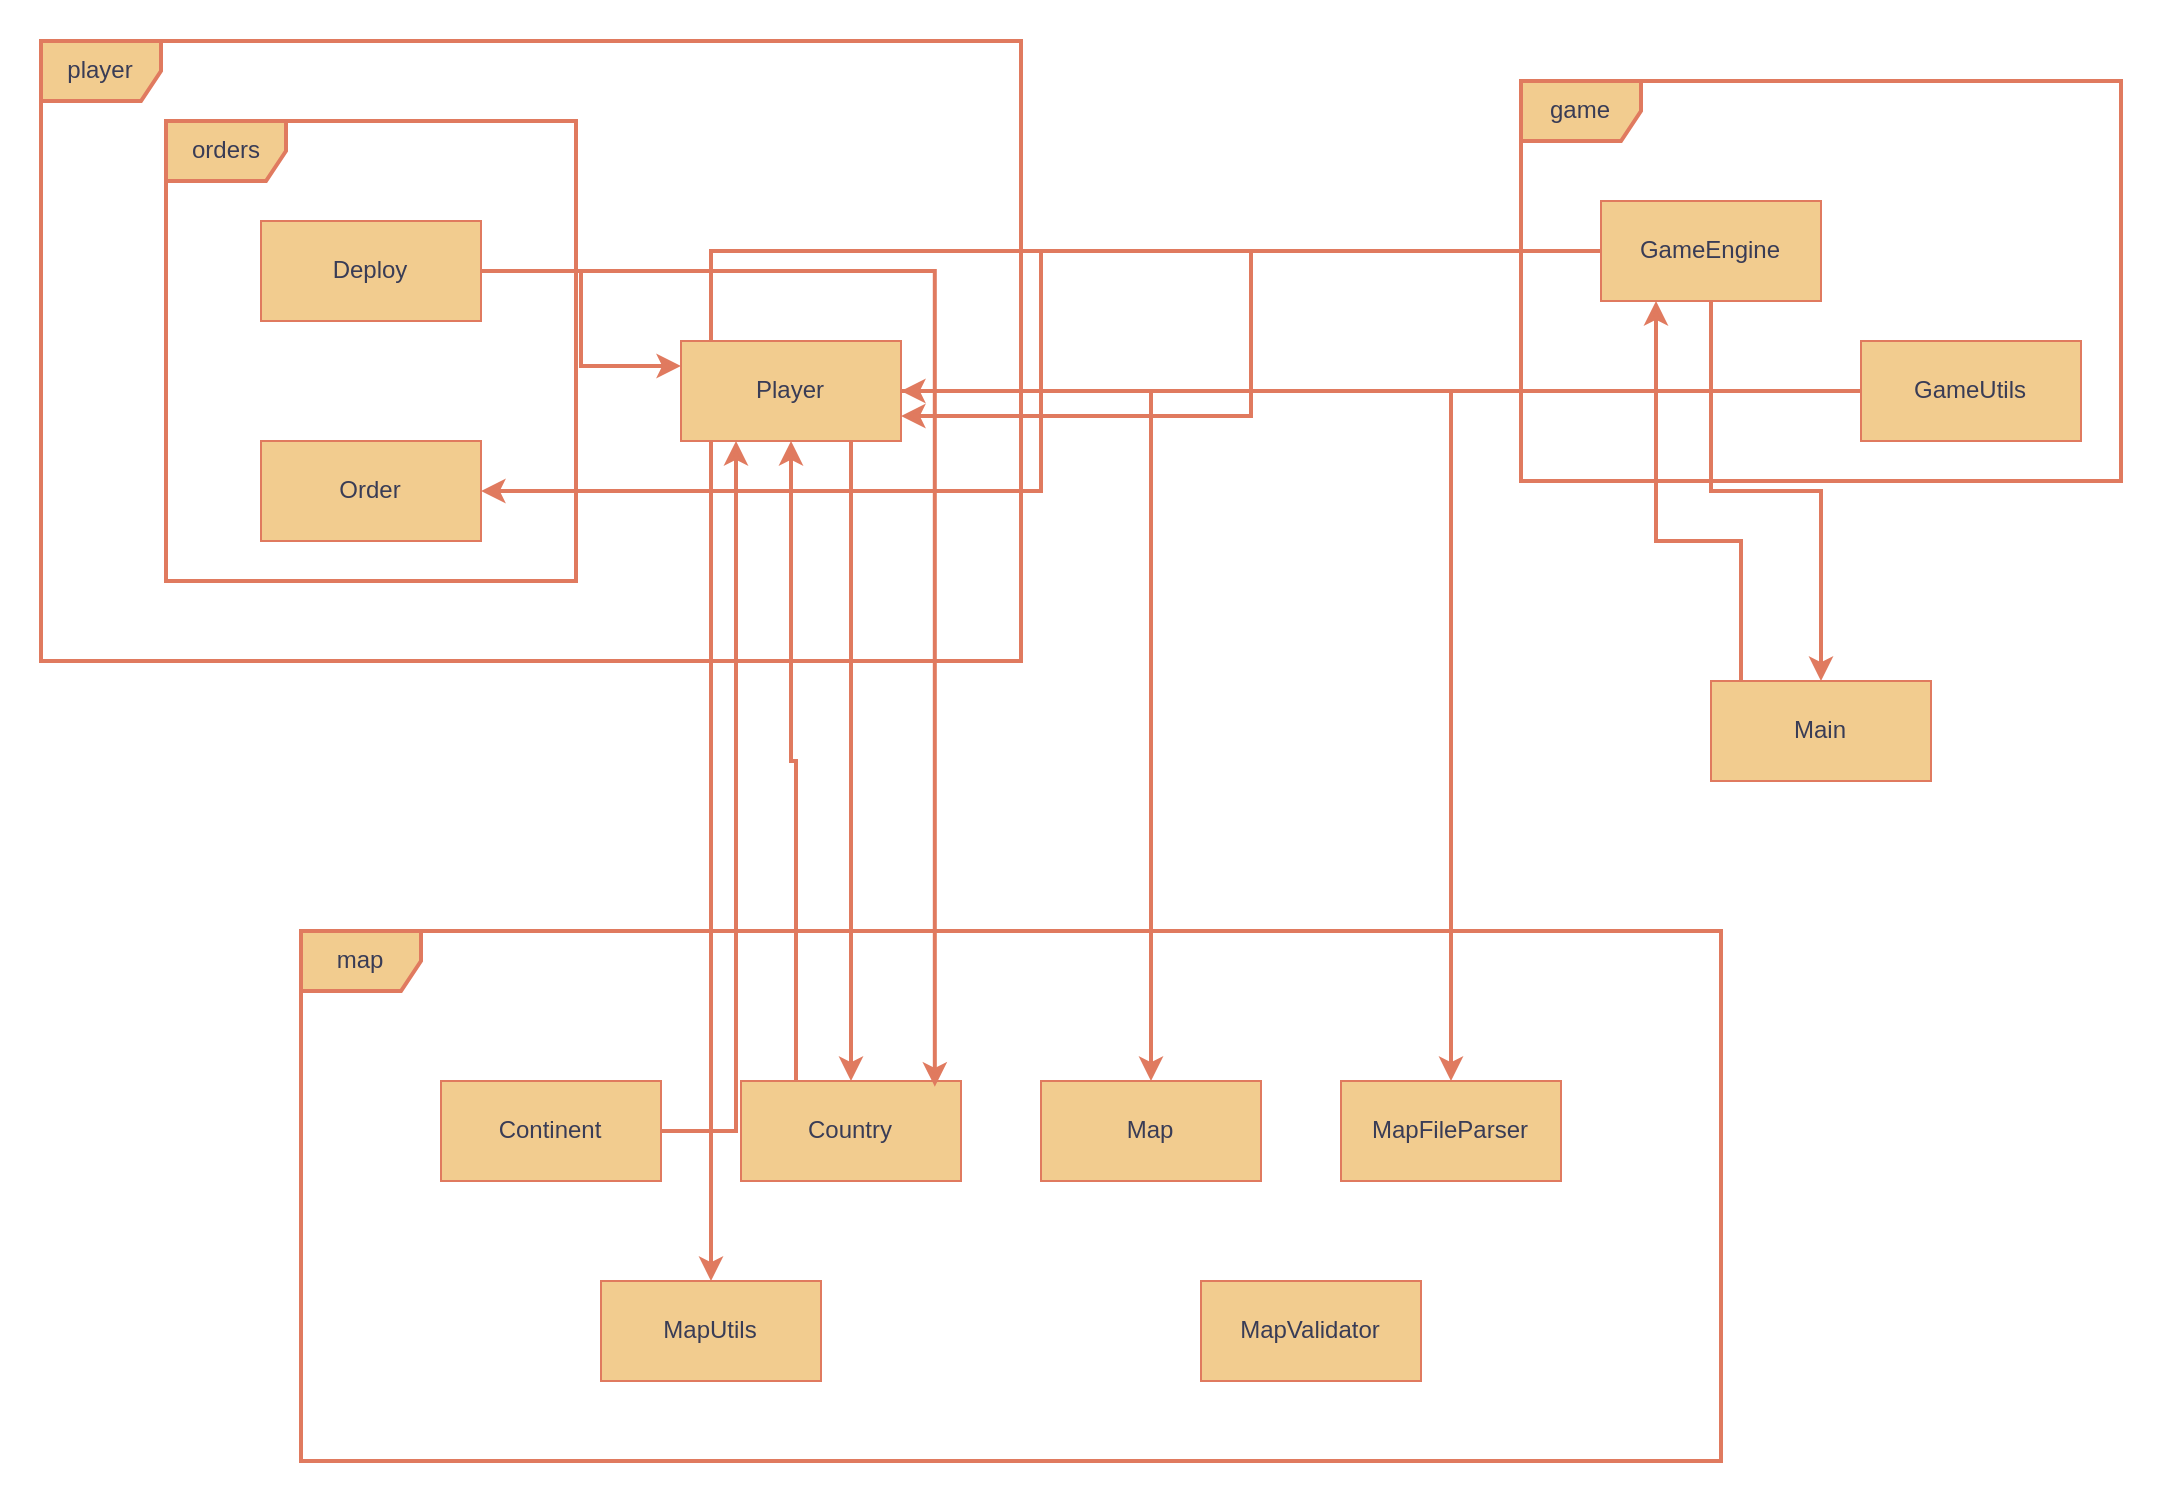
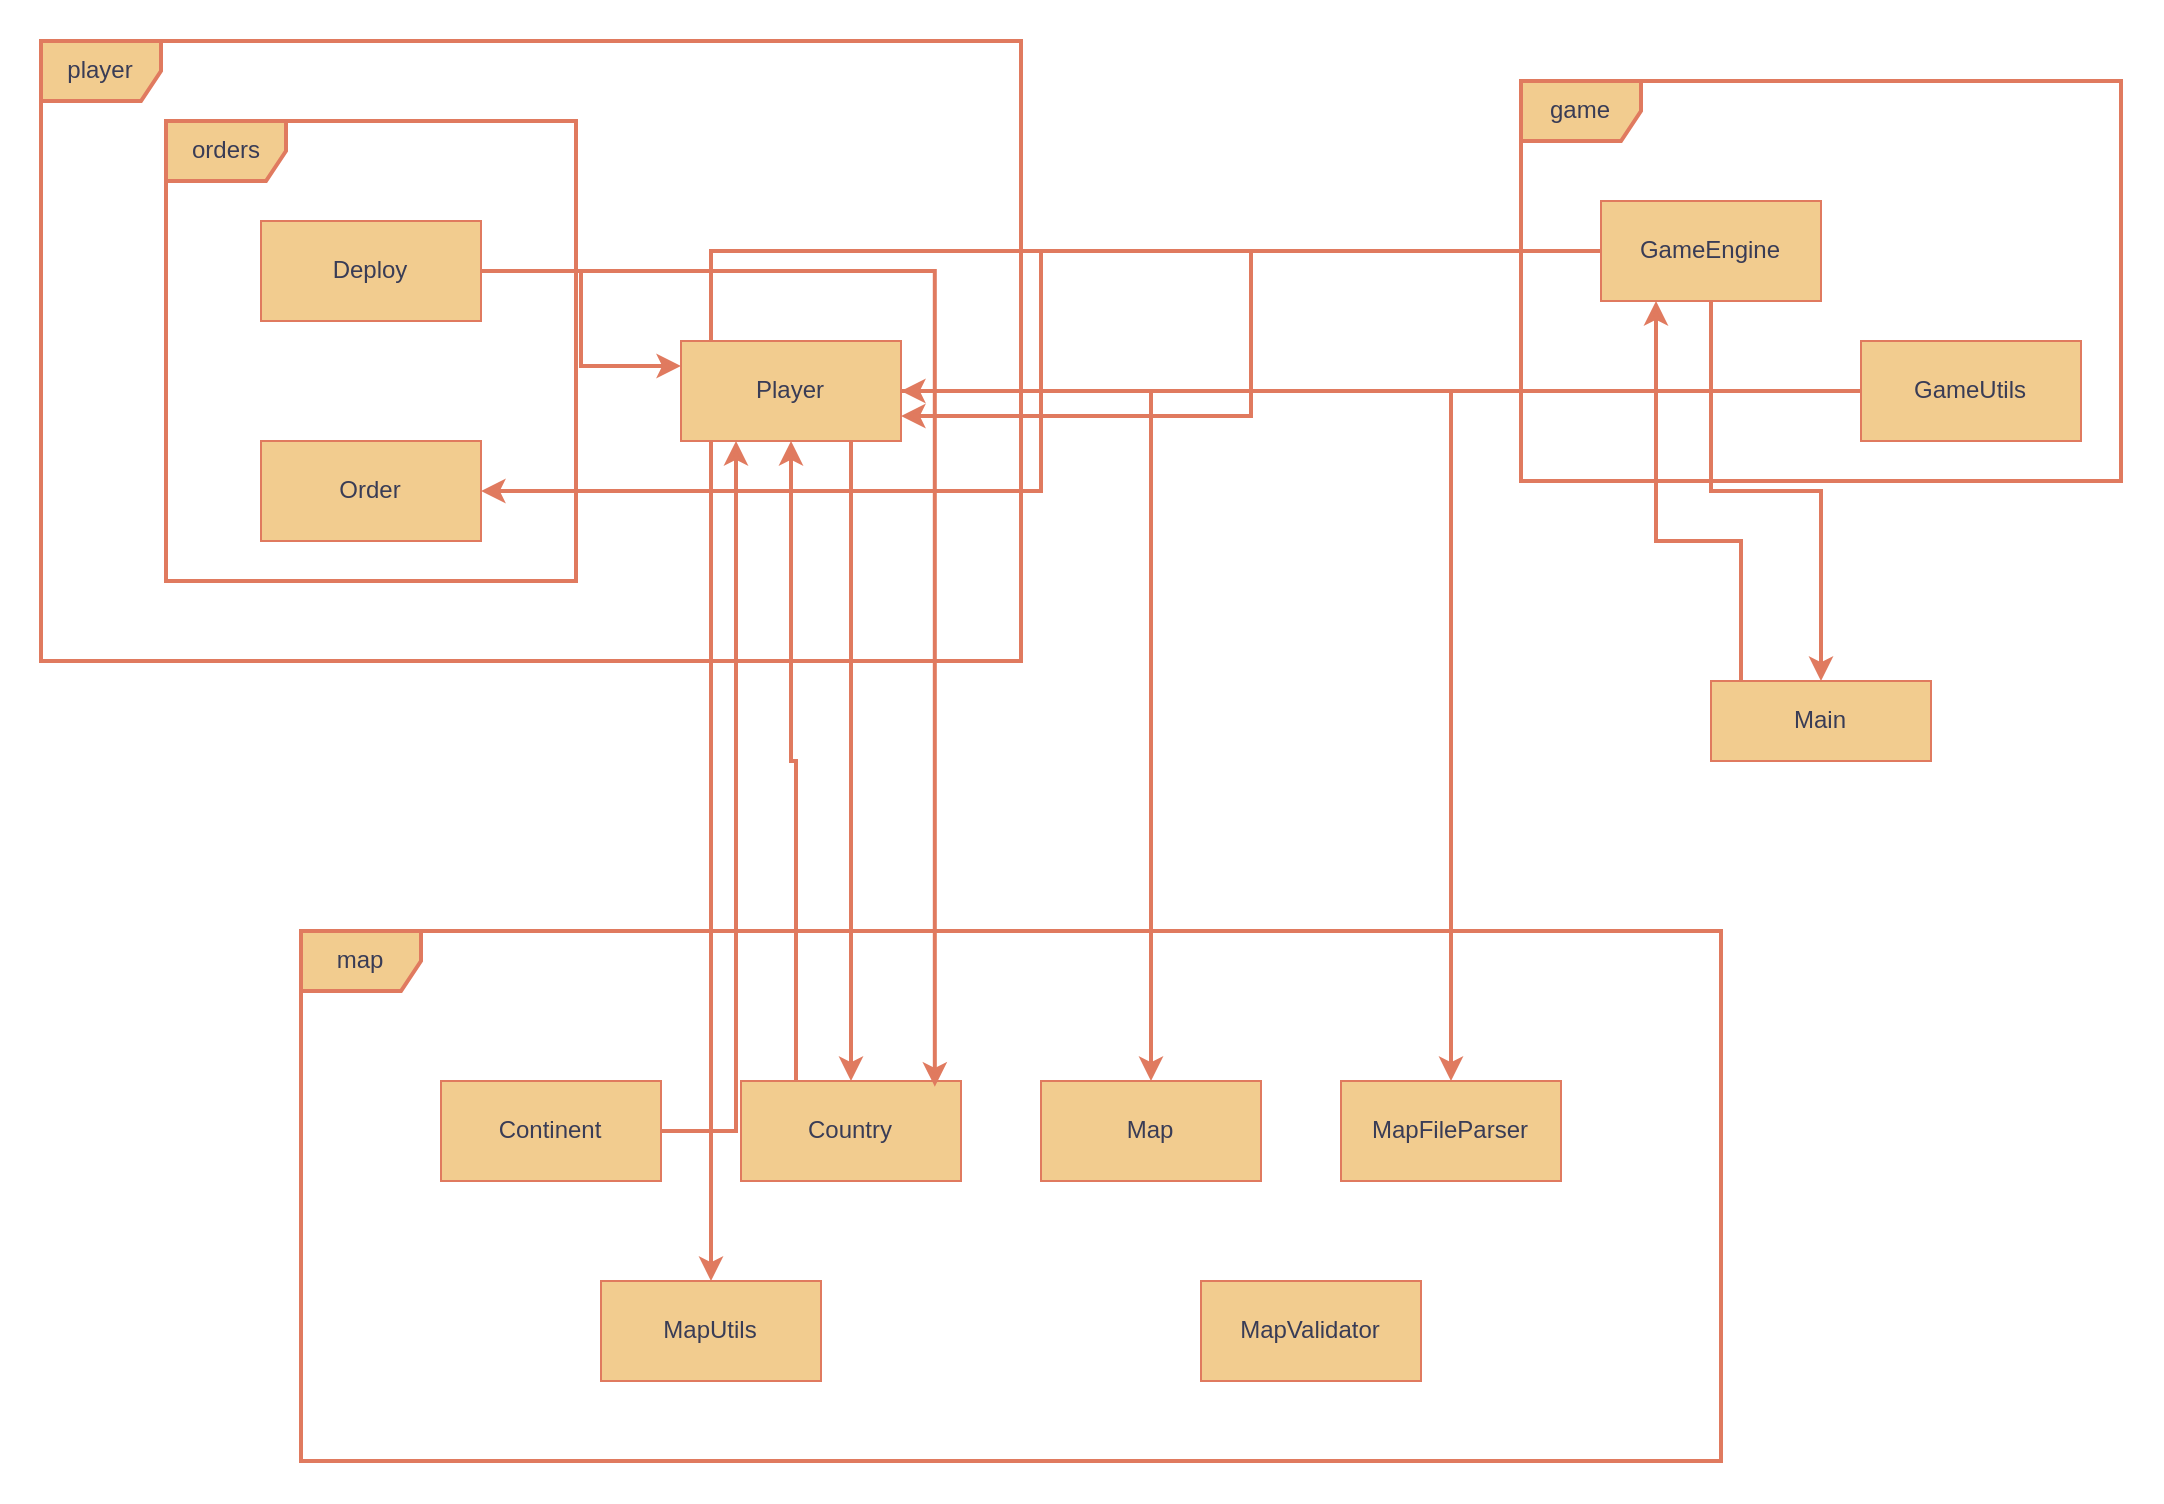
(1821, 731) -> (1821, 721)
